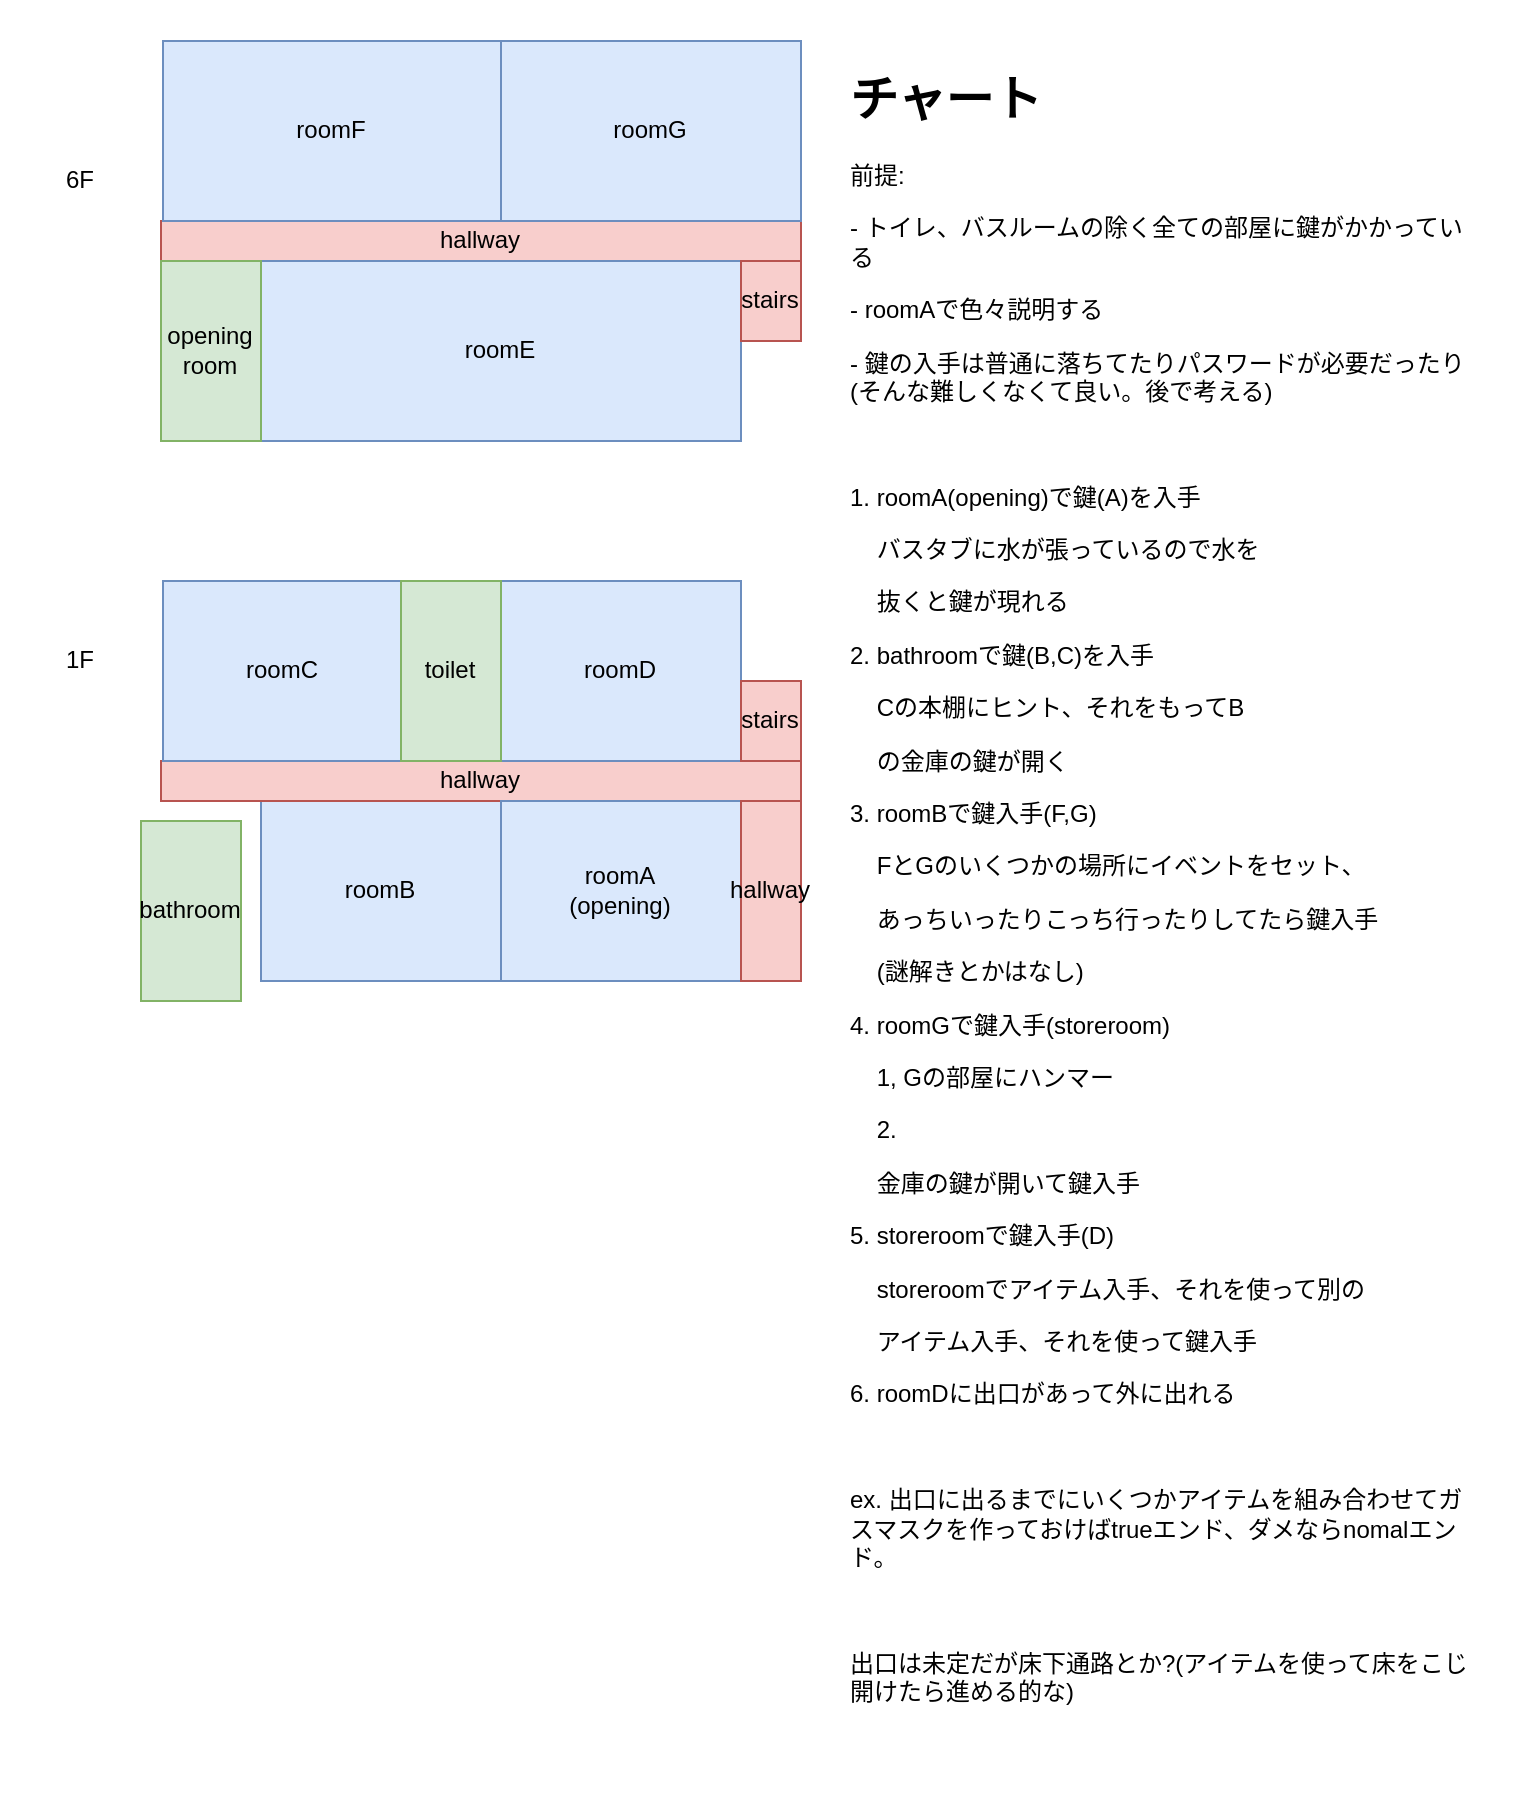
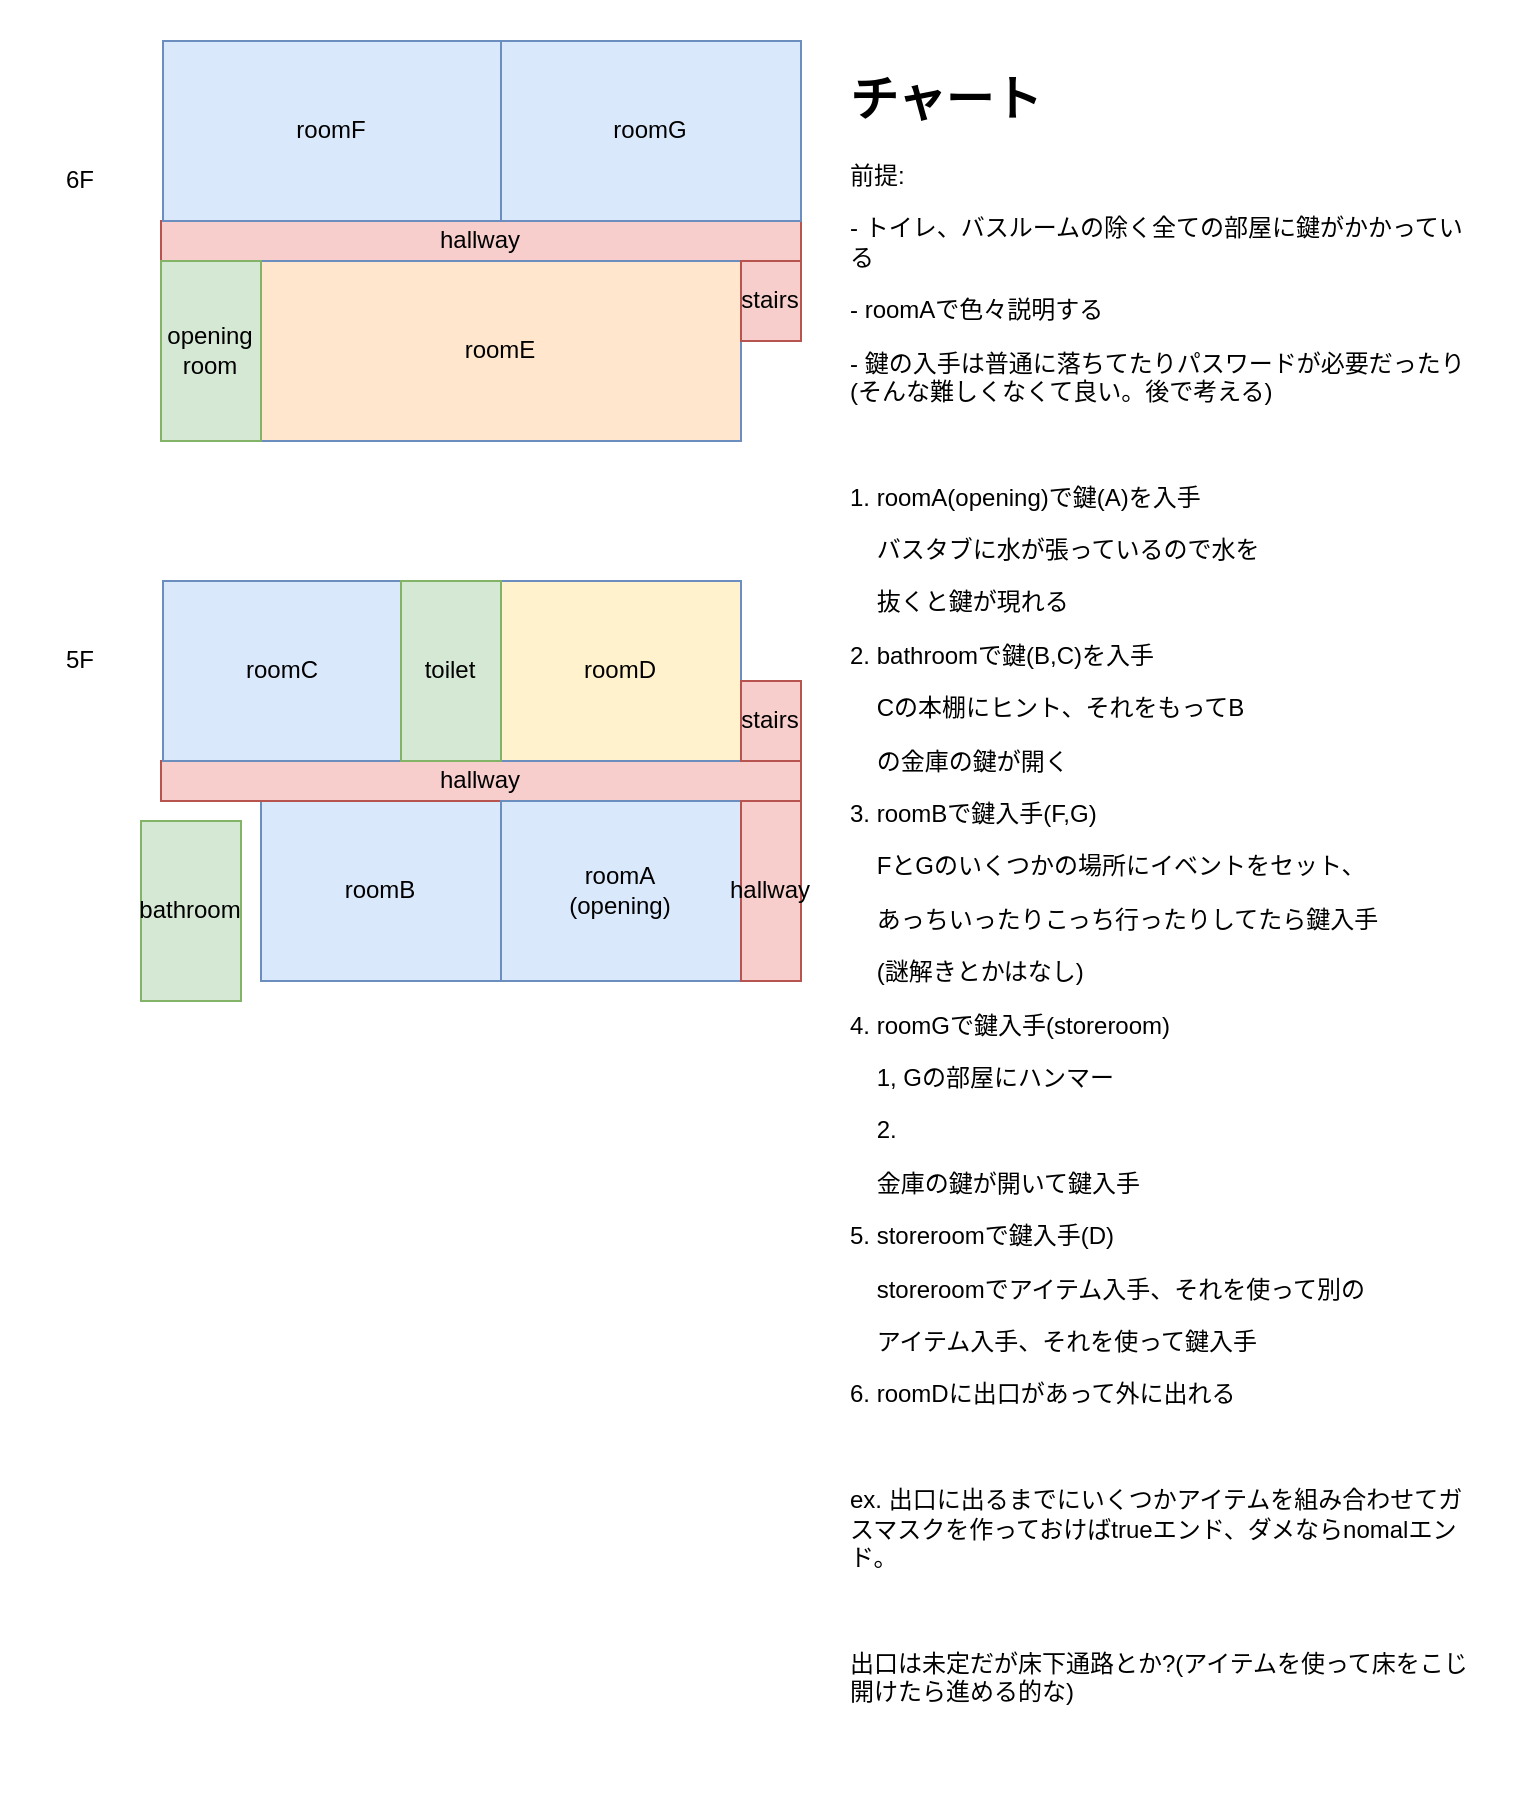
(501, 351) -> (501, 351)
(81, 661) -> (81, 661)
(621, 671) -> (621, 671)
